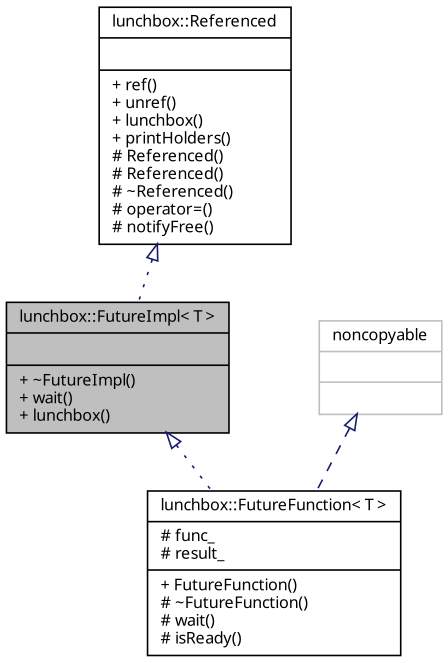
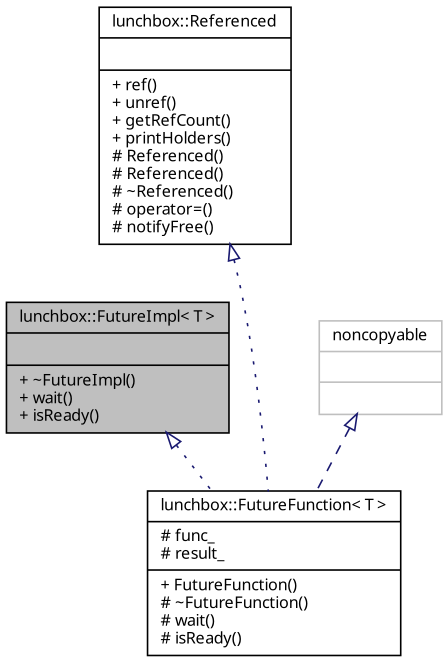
(158, 121) -> (172, 121)
(145, 281) -> (255, 375)
(65, 416) -> (60, 416)
